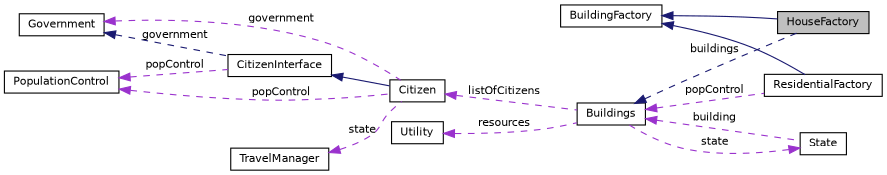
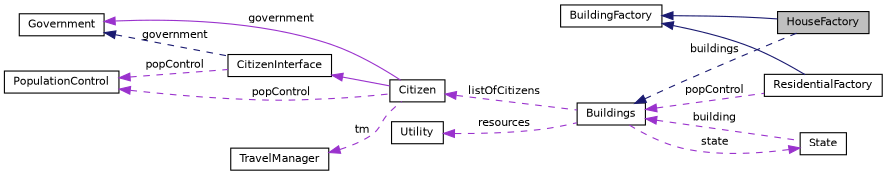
(263, 28) -> (263, 28)
(366, 81) -> (366, 81)
(361, 130) -> (361, 130)
